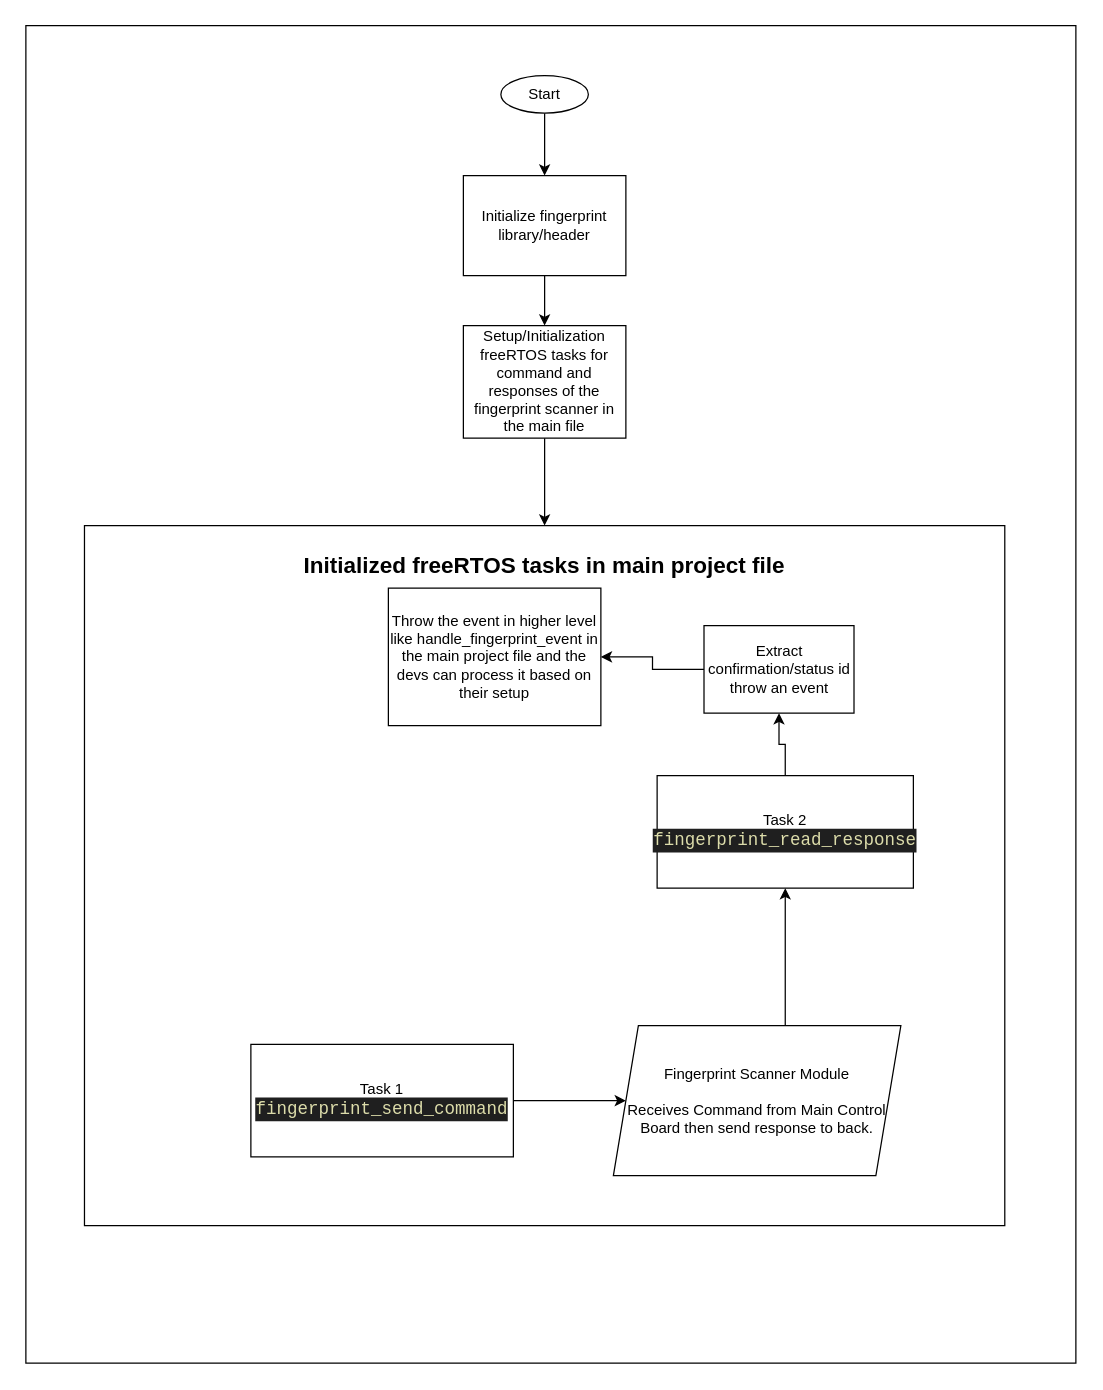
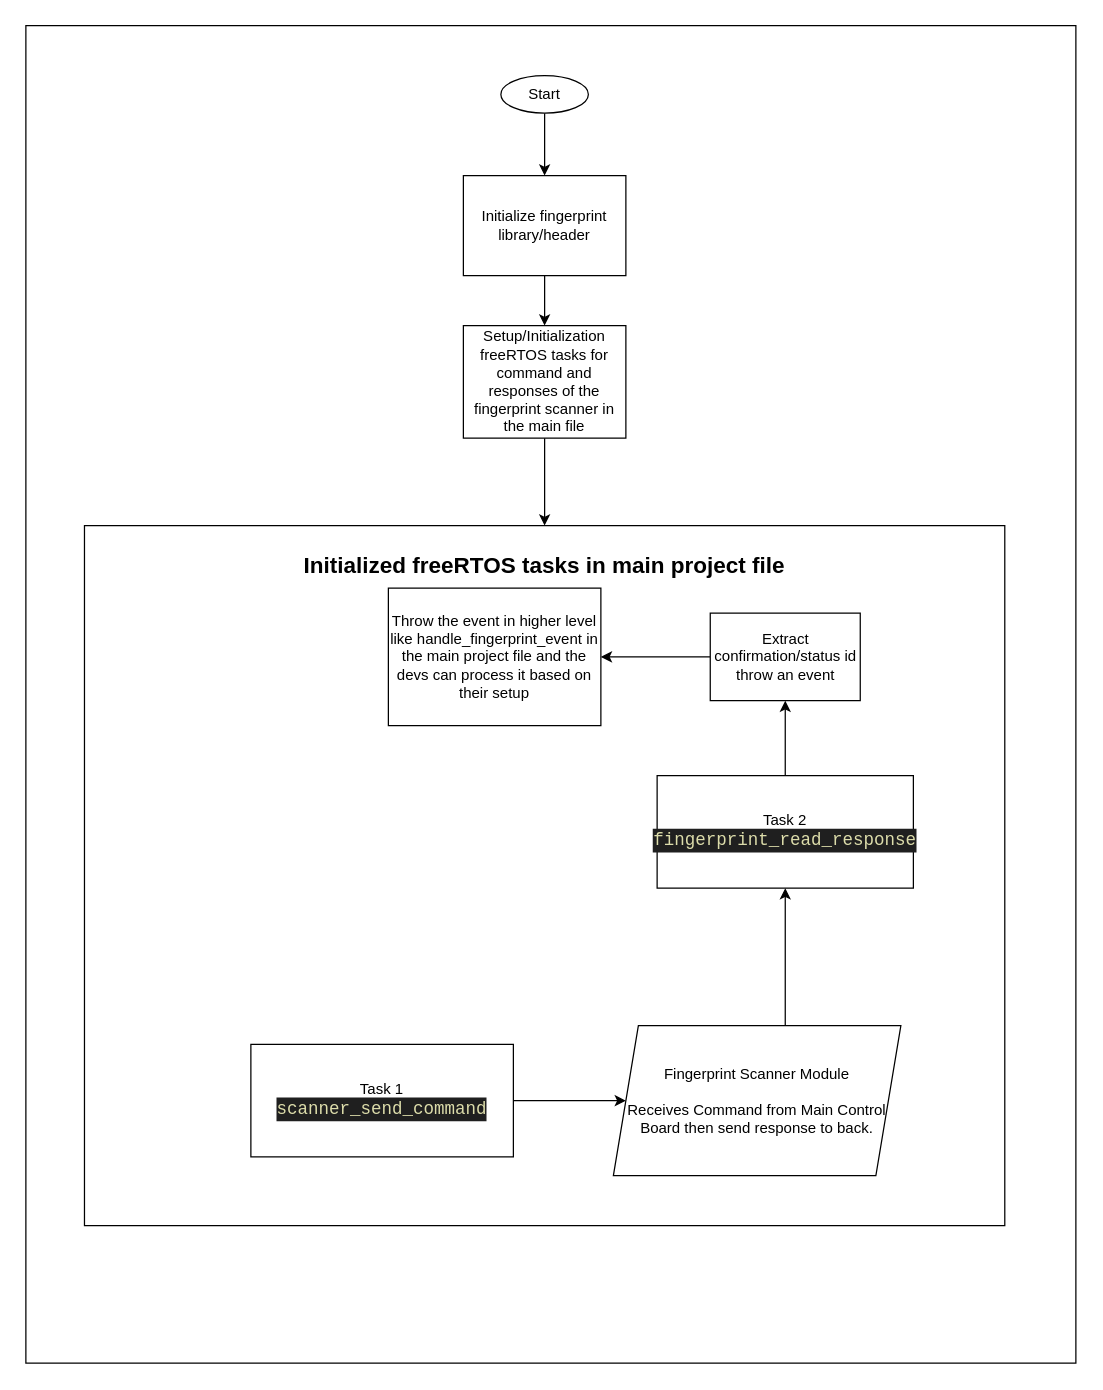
(779, 669) -> (785, 657)
(382, 1101) -> (382, 1101)
